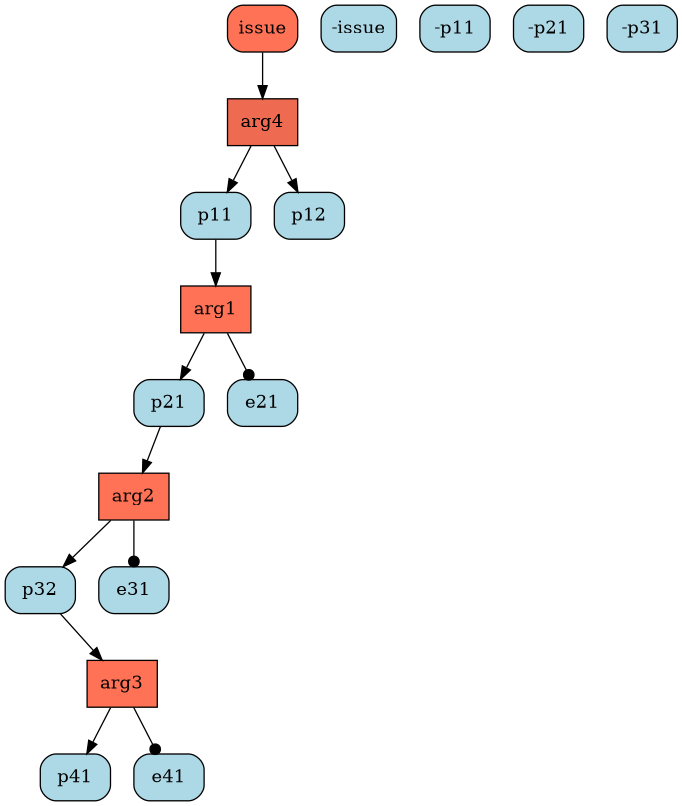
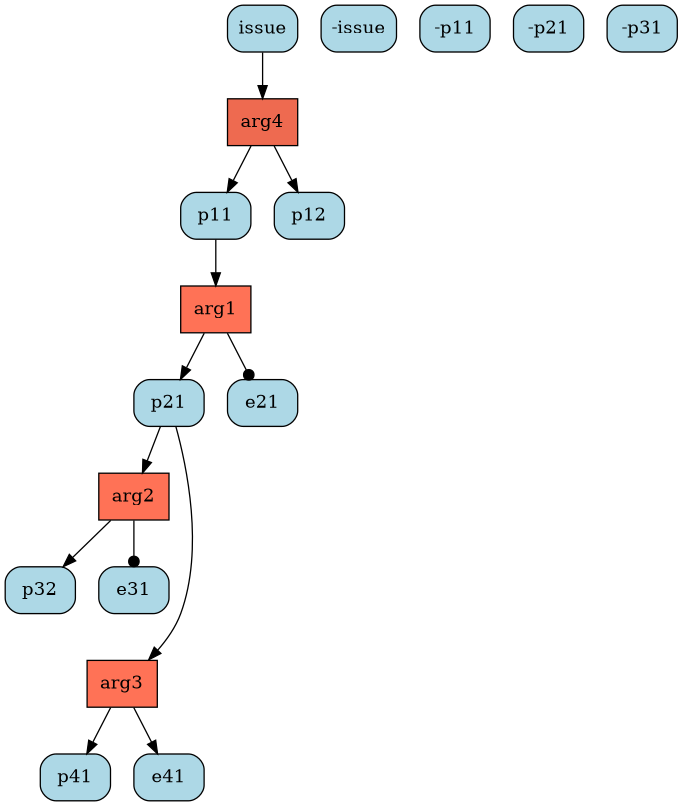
(263, 29) -> (263, 29)
(77, 632) -> (192, 542)
(143, 726) -> (143, 726)
